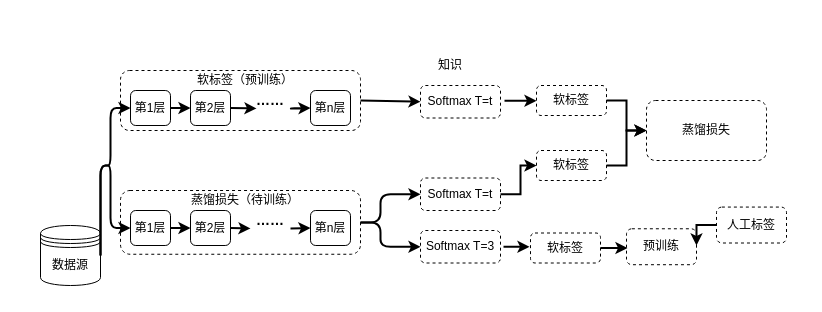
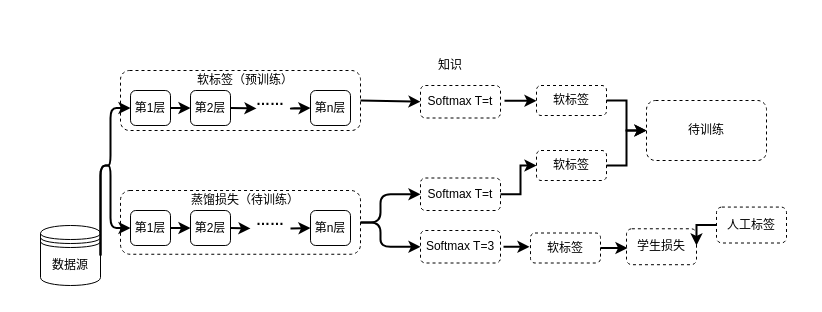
(707, 131) -> (707, 131)
(662, 247) -> (662, 247)
